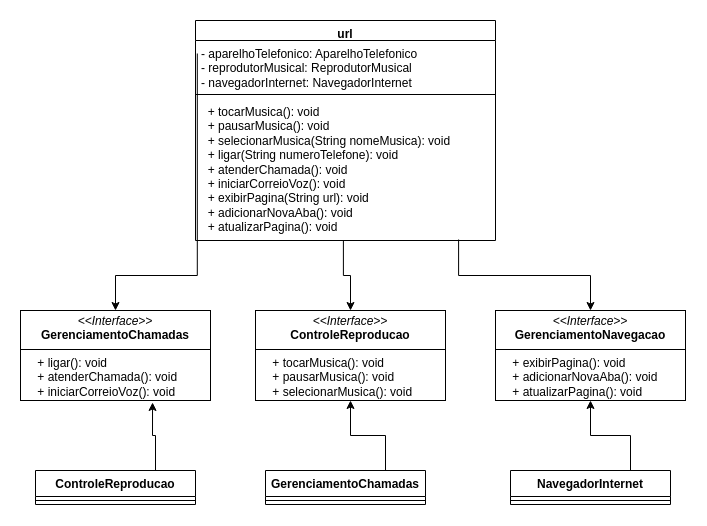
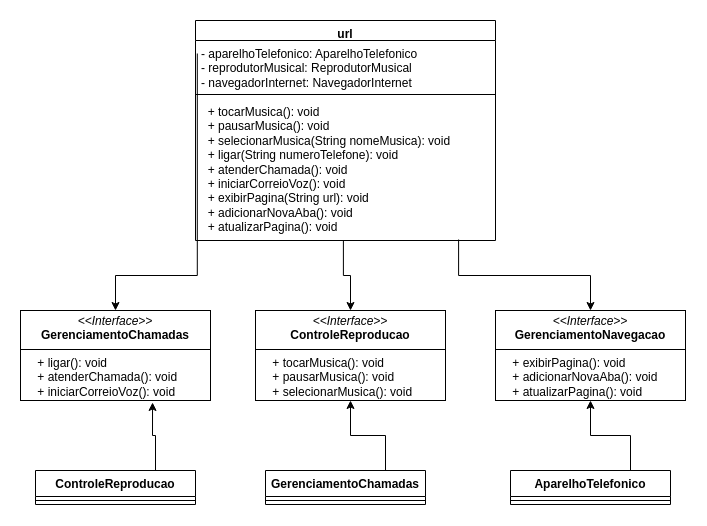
(591, 485) -> (591, 485)
